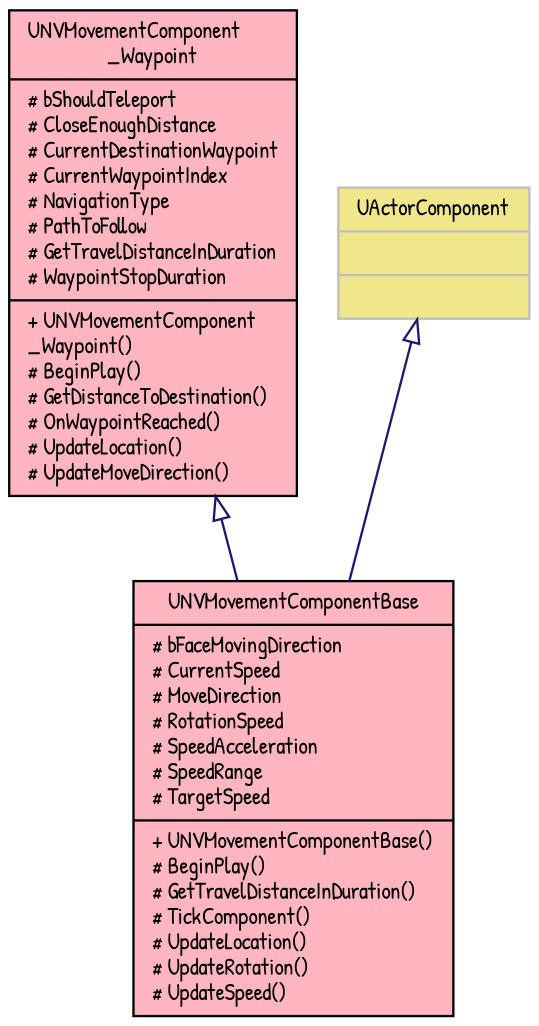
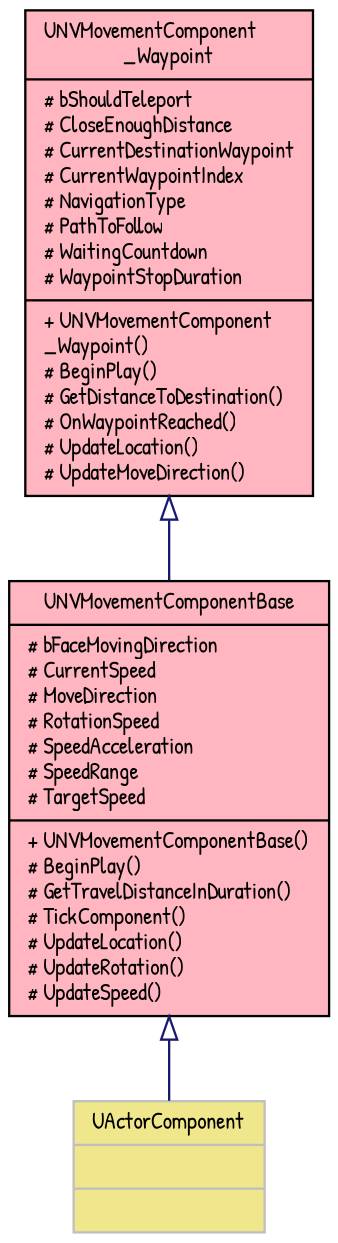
(153, 252) -> (127, 252)
(380, 462) -> (169, 1070)
